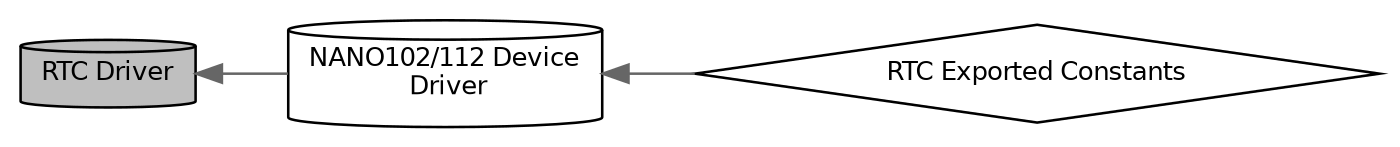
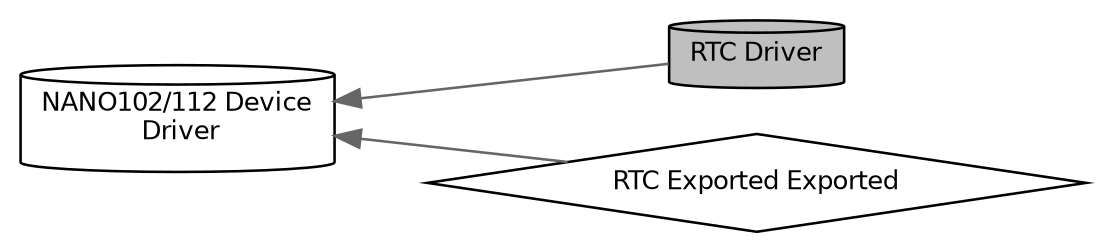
(255, 74) -> (515, 81)
(1037, 74) -> (757, 183)
